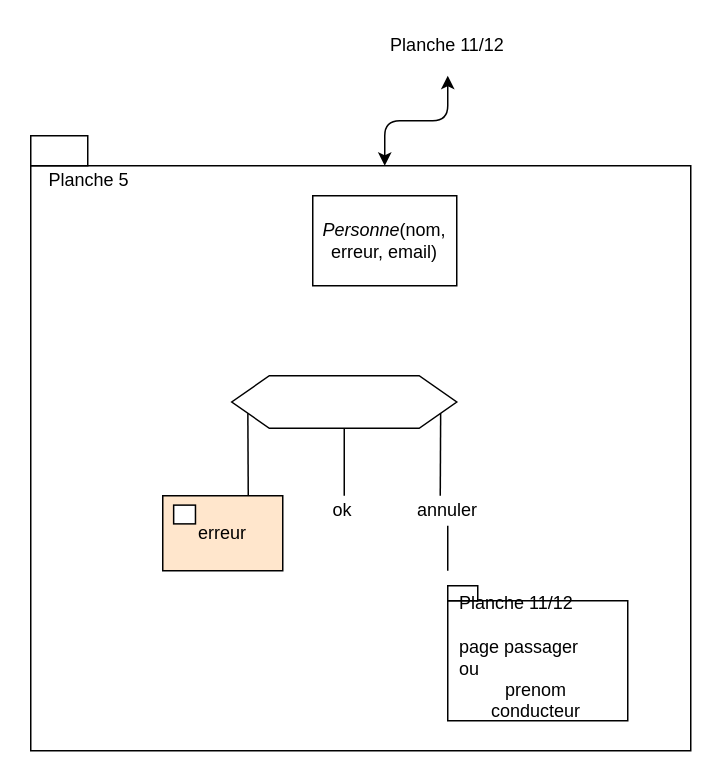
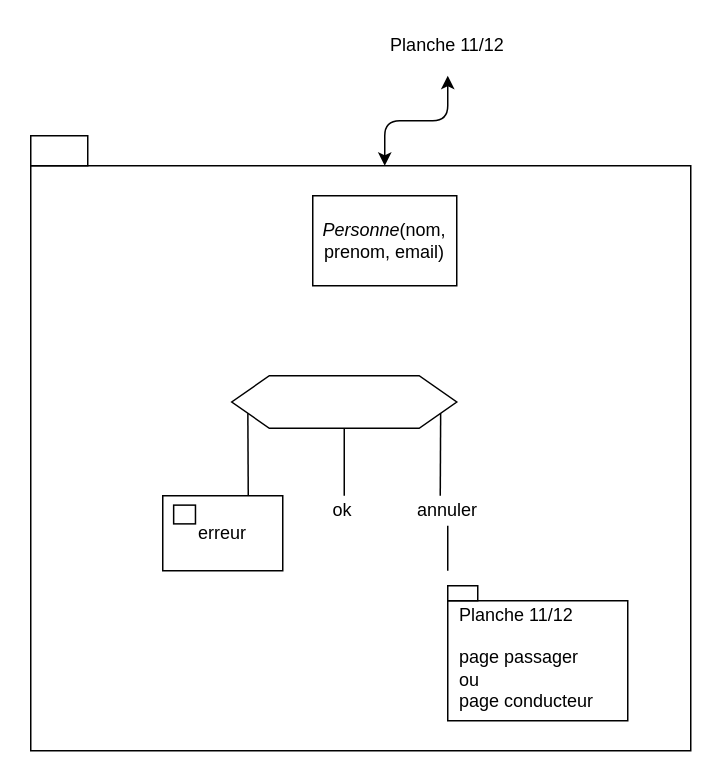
(89, 181) -> none
(385, 241) -> (385, 241)
(223, 533) -> (223, 533)
(536, 658) -> (533, 658)
